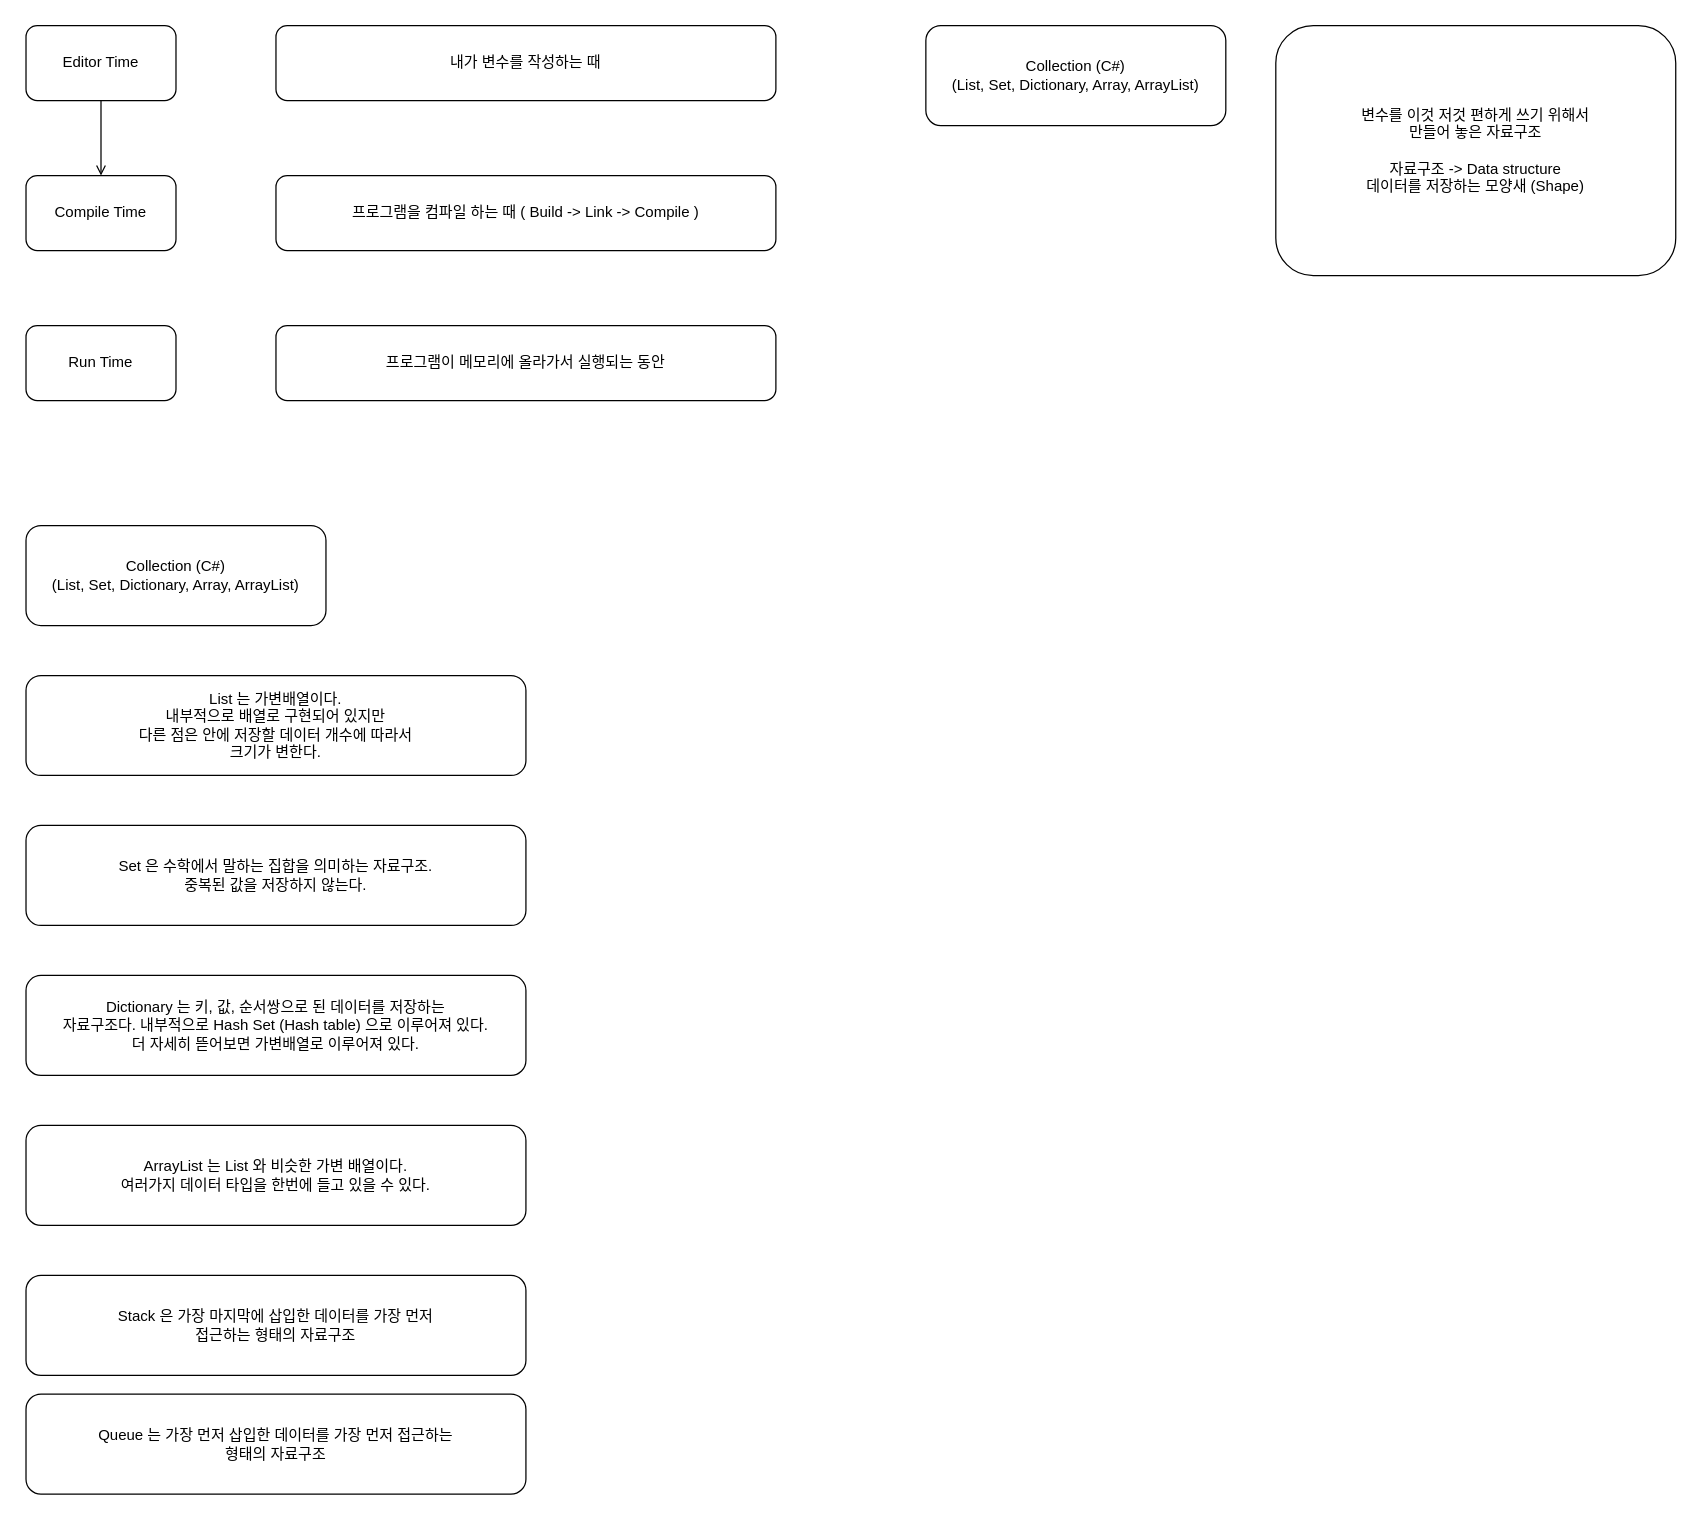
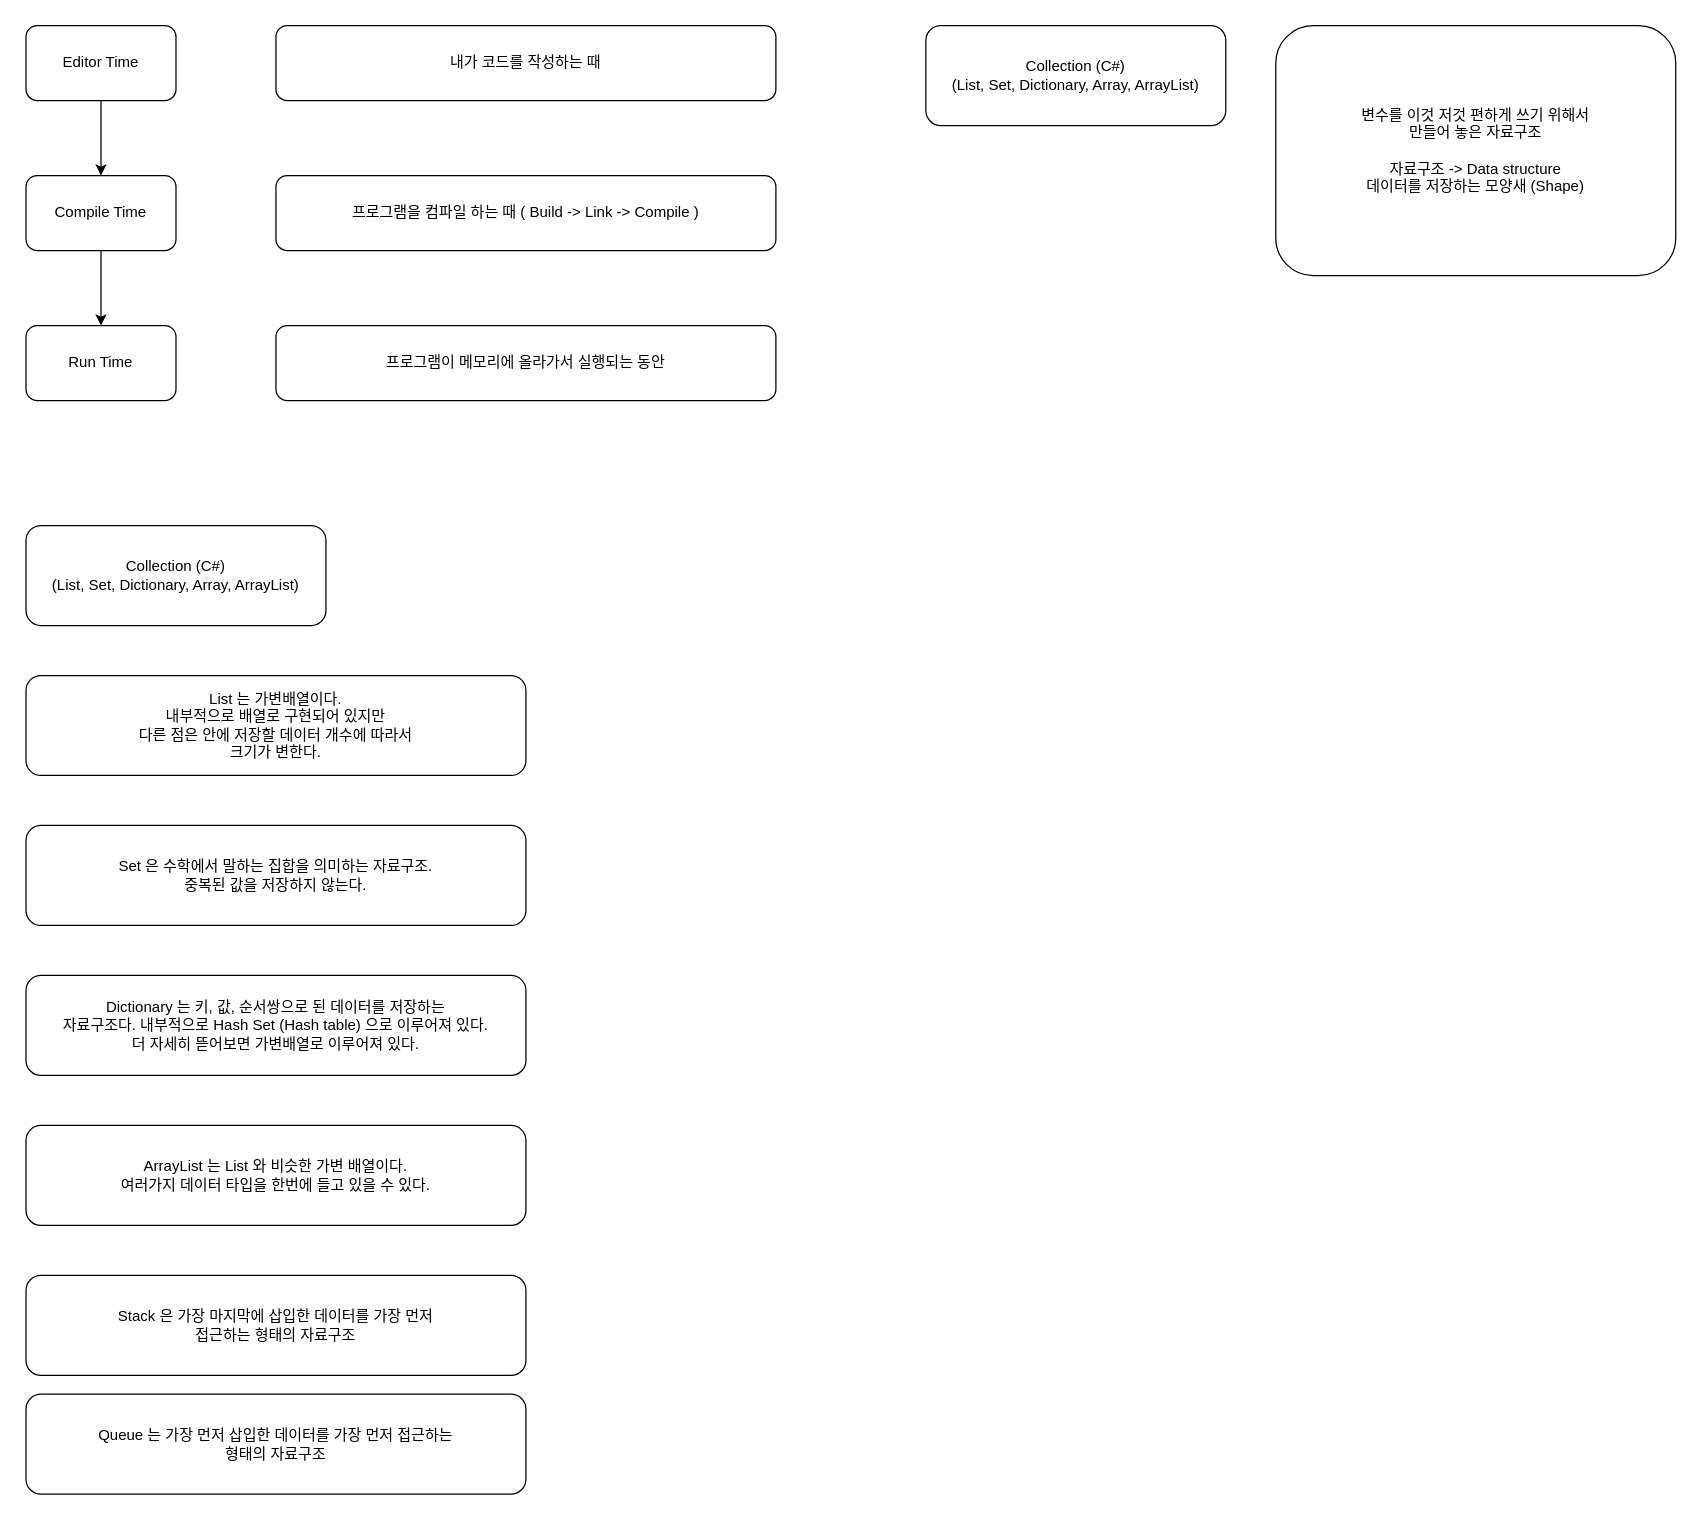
(526, 63) -> (526, 63)
(101, 167) -> (101, 166)
none -> (101, 284)
